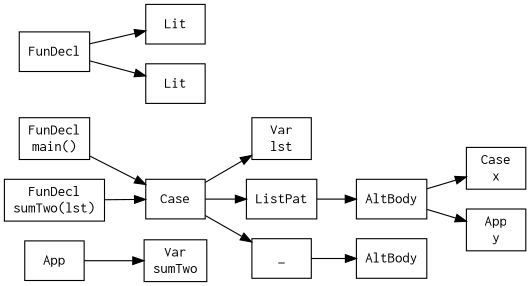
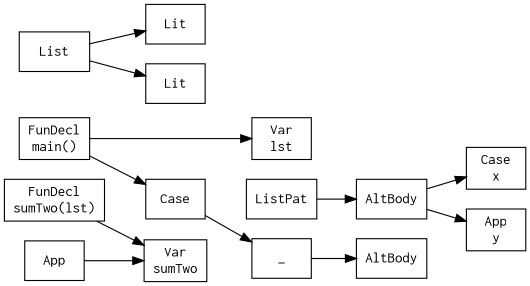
(54, 52) -> (54, 52)
(223, 172) -> (165, 139)
(220, 199) -> none
(119, 200) -> (116, 231)
